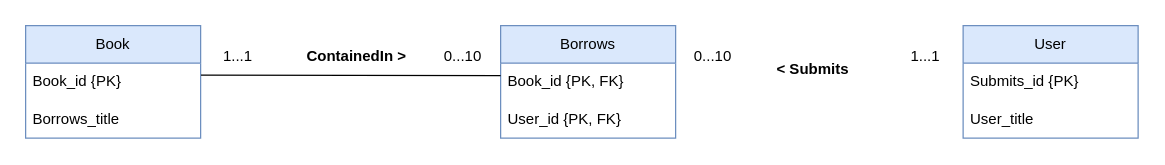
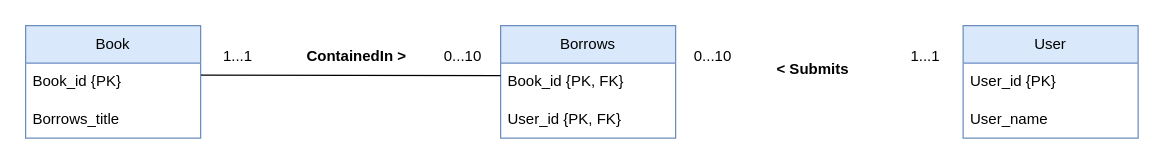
(1028, 82) -> (1017, 82)
(1009, 119) -> (1008, 119)
